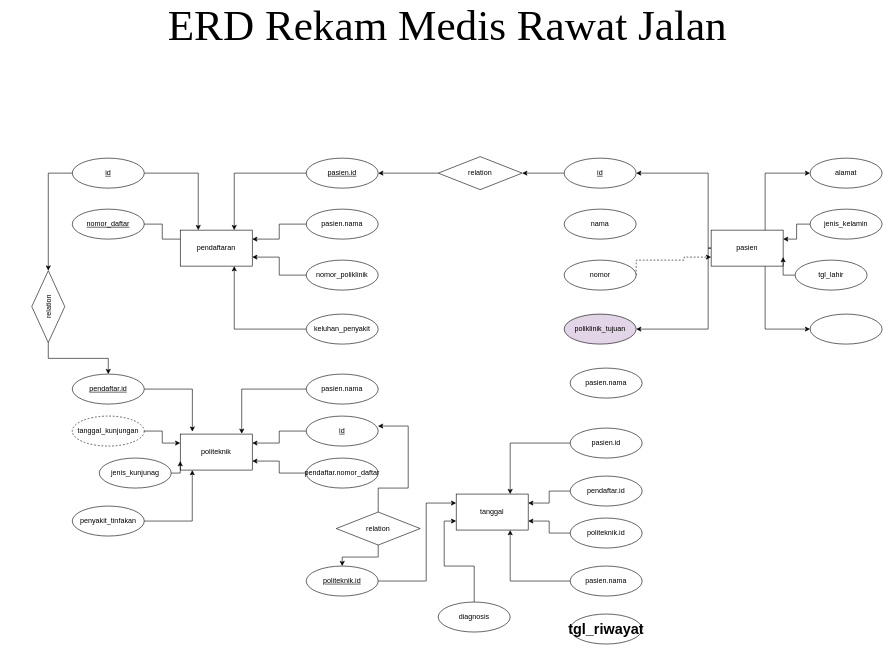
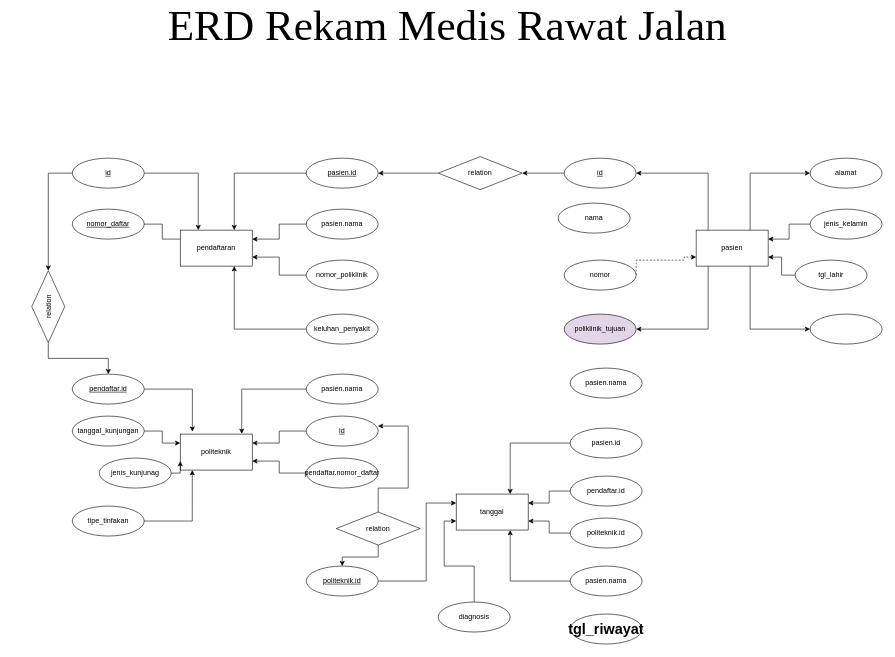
(600, 224) -> (594, 218)
(747, 248) -> (732, 248)
(108, 431) -> (108, 431)
(108, 521) -> (108, 521)
